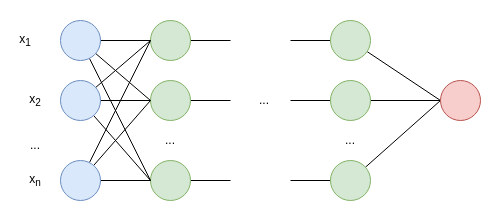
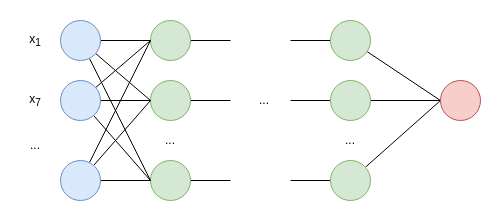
(26, 41) -> (36, 41)
(36, 101) -> (36, 101)
(36, 181) -> none
